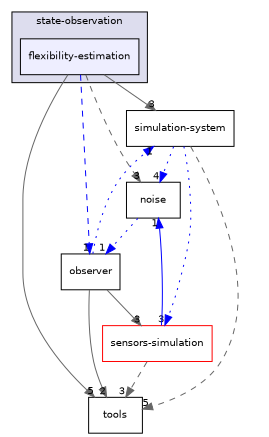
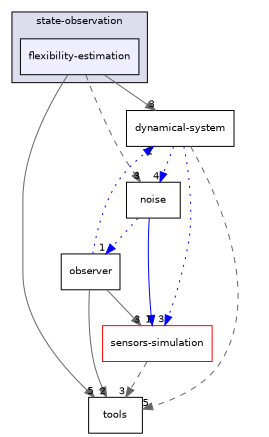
(180, 128) -> (180, 128)
(85, 159) -> none
(162, 277) -> (149, 267)
